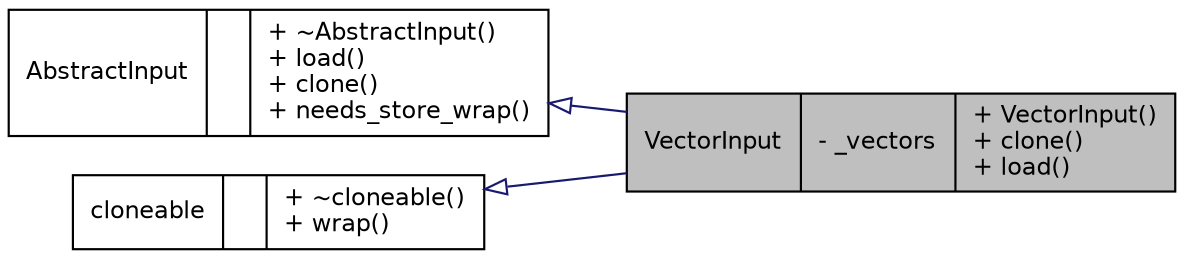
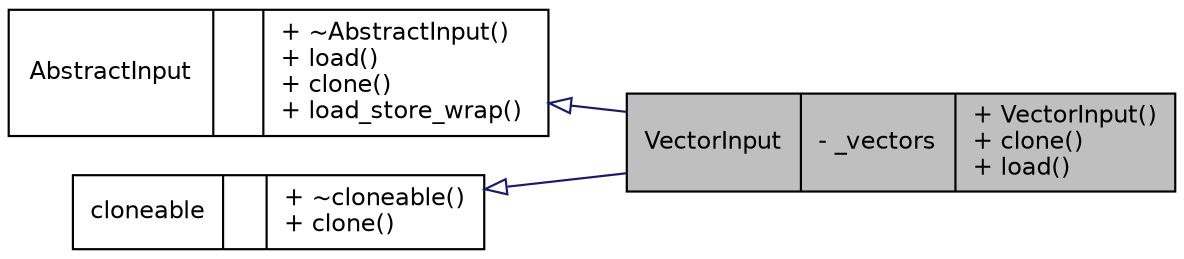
(399, 111) -> (403, 111)
(337, 224) -> (341, 224)
